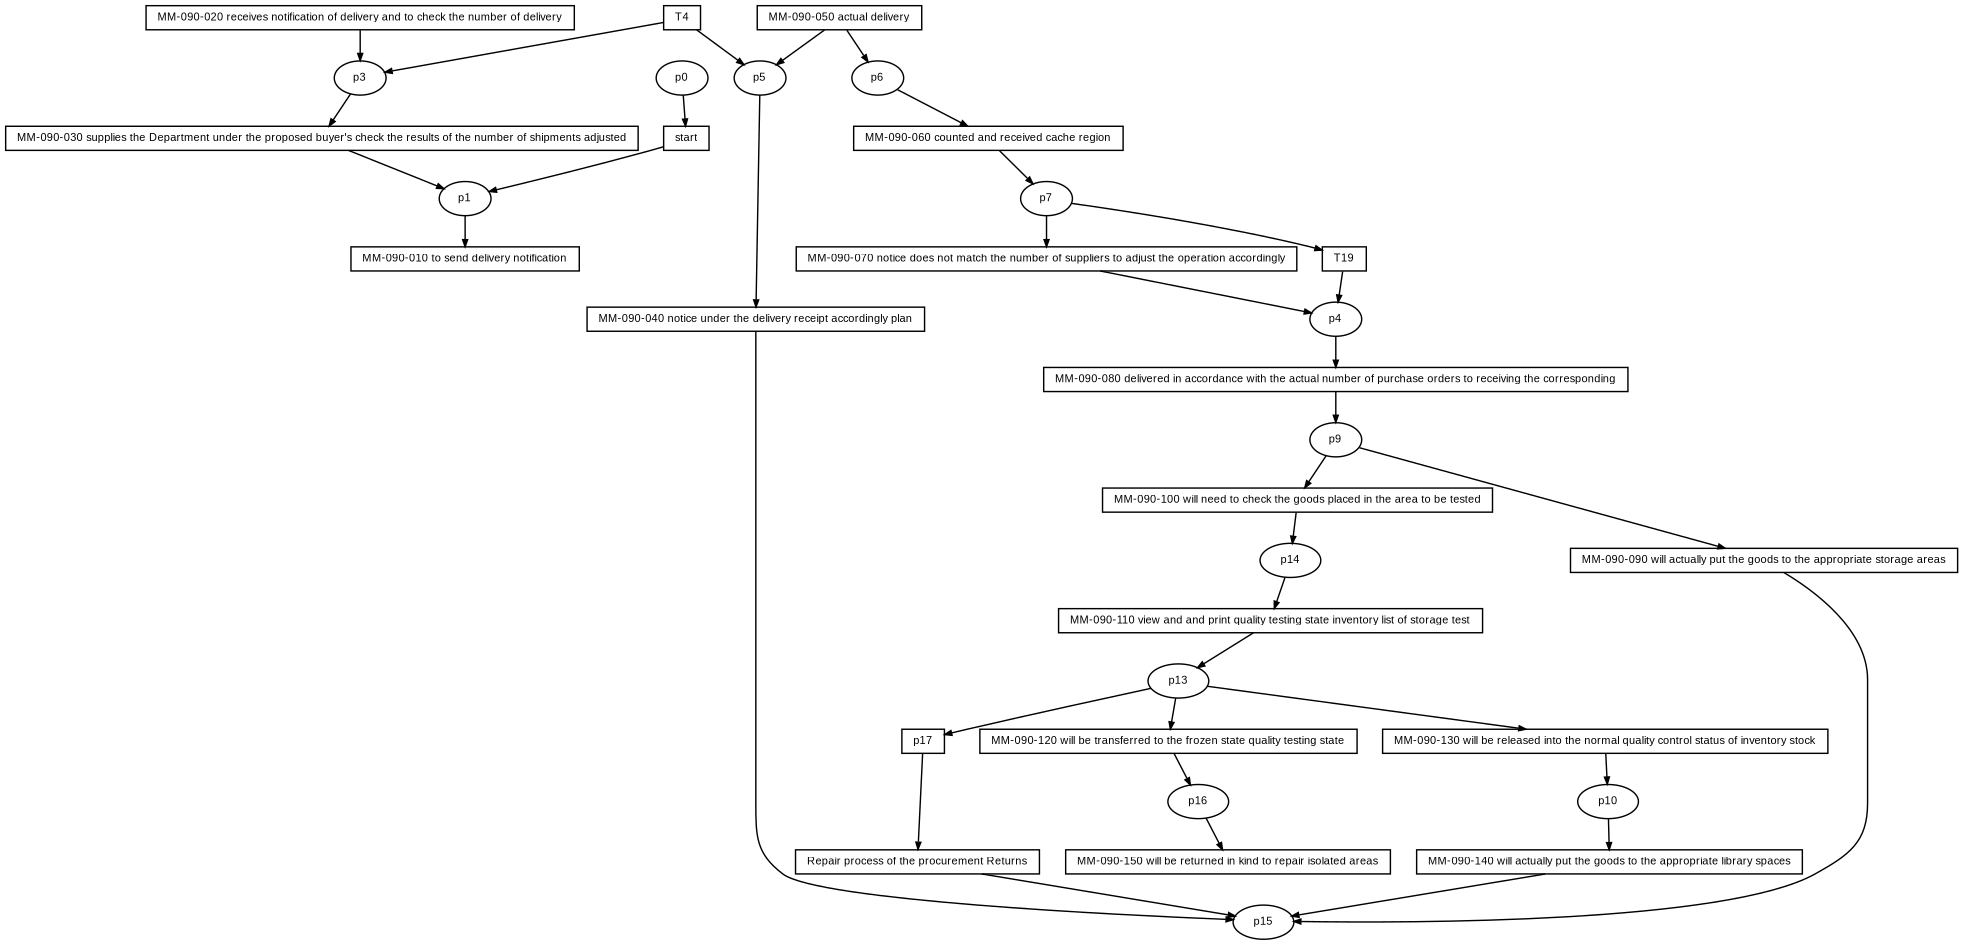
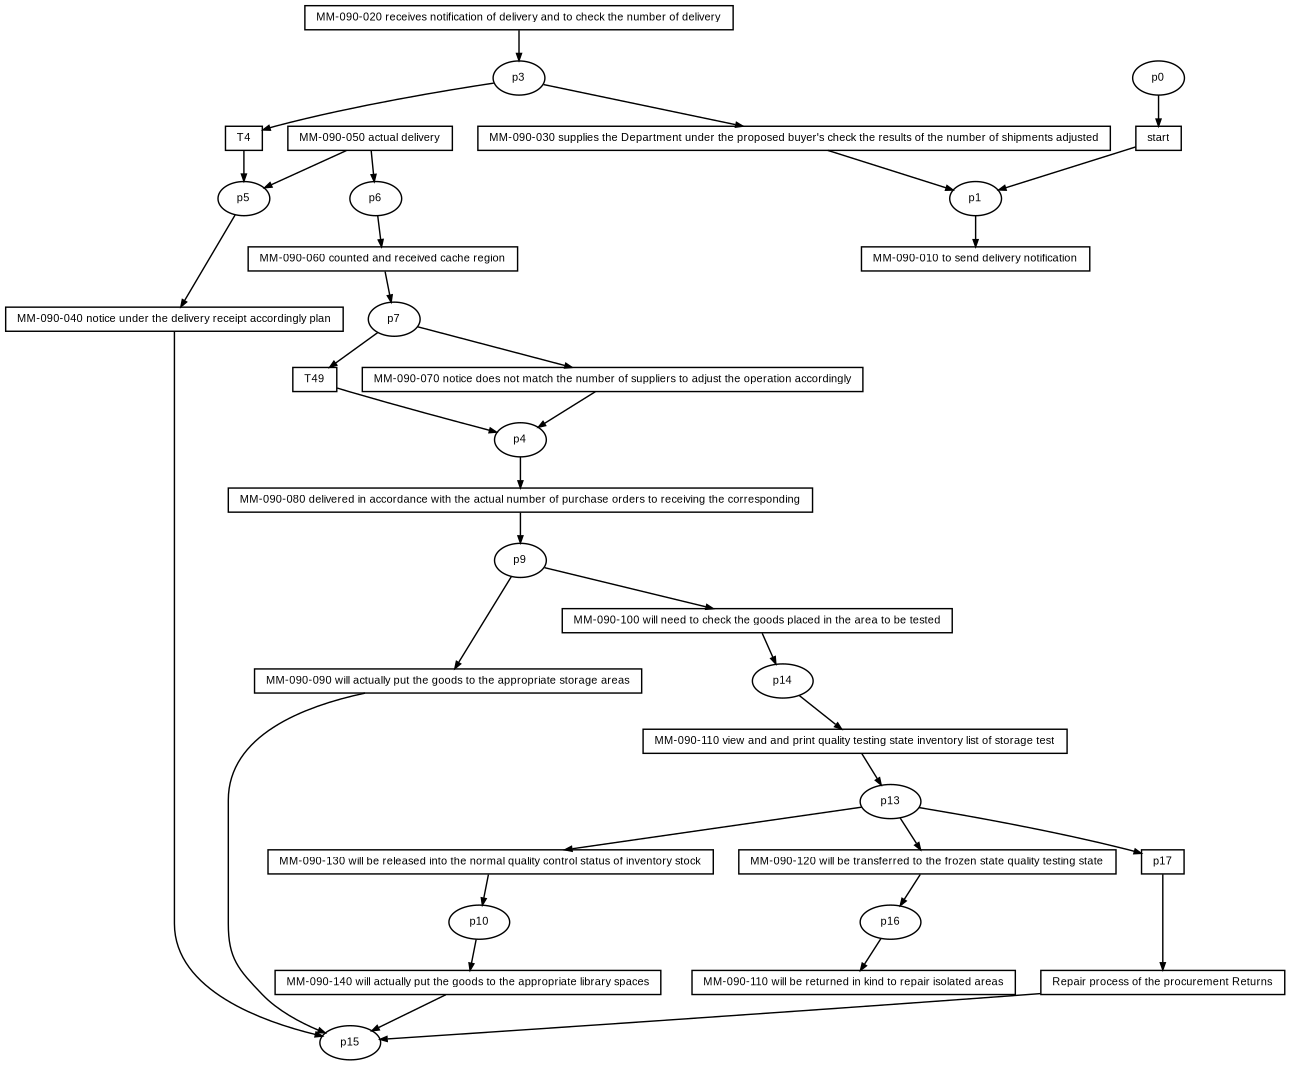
(528, 47) -> (381, 102)
(1344, 259) -> (315, 380)
(1228, 862) -> (854, 982)
